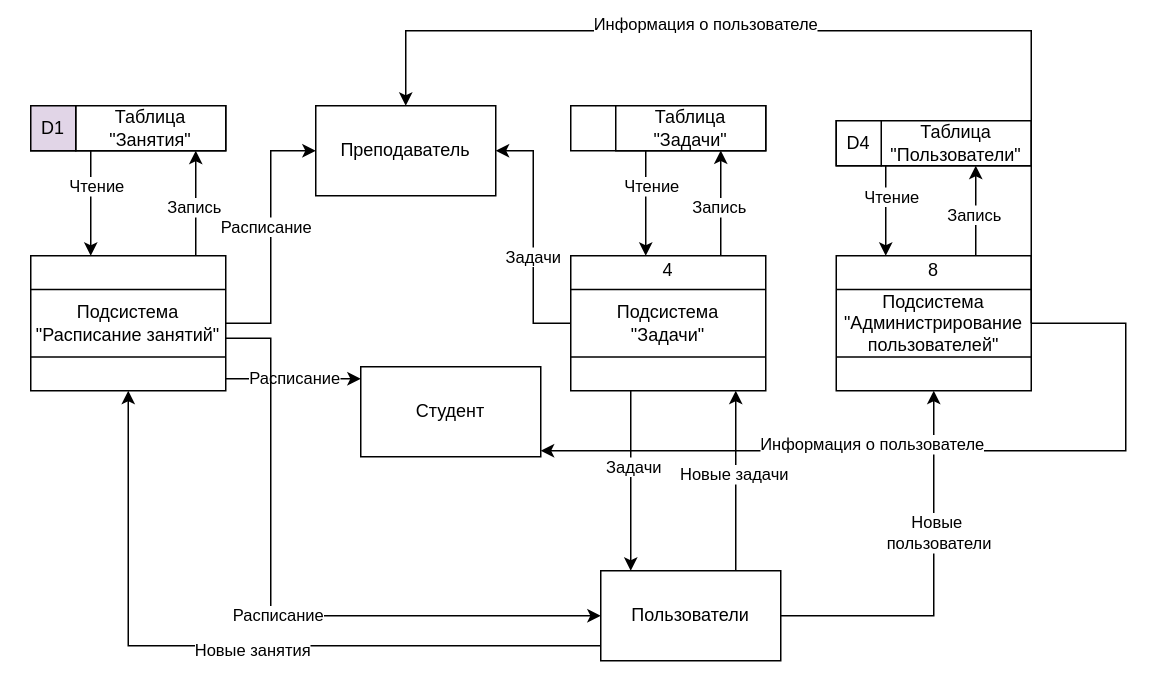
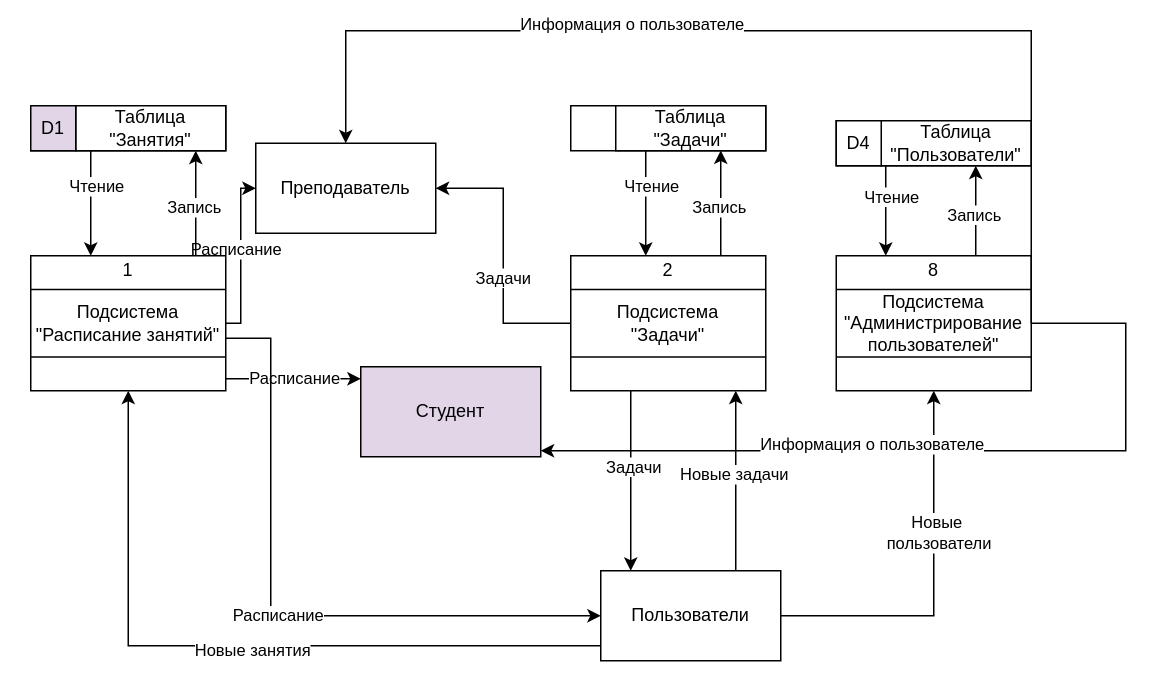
(406, 151) -> (346, 188)
none -> (128, 271)
(668, 271) -> (668, 271)
(451, 412) -> (451, 412)
